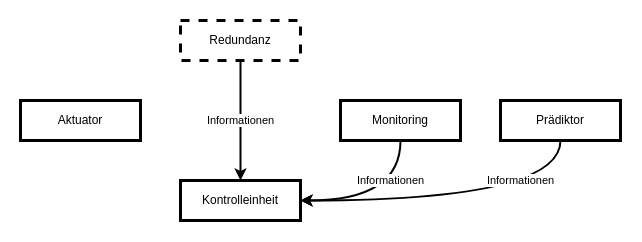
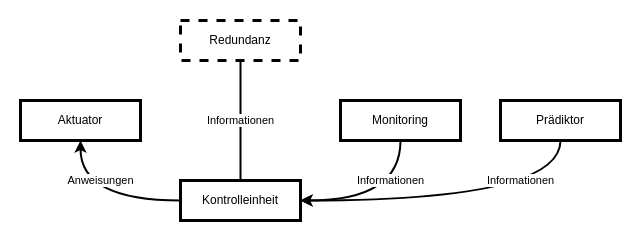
(241, 170) -> (241, 173)
none -> (121, 193)
